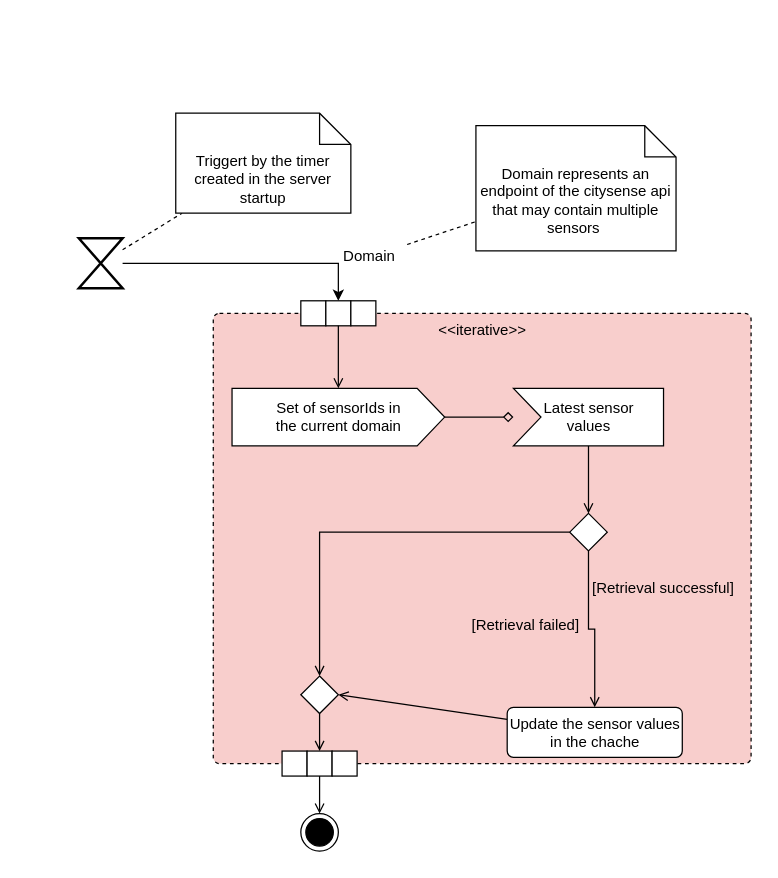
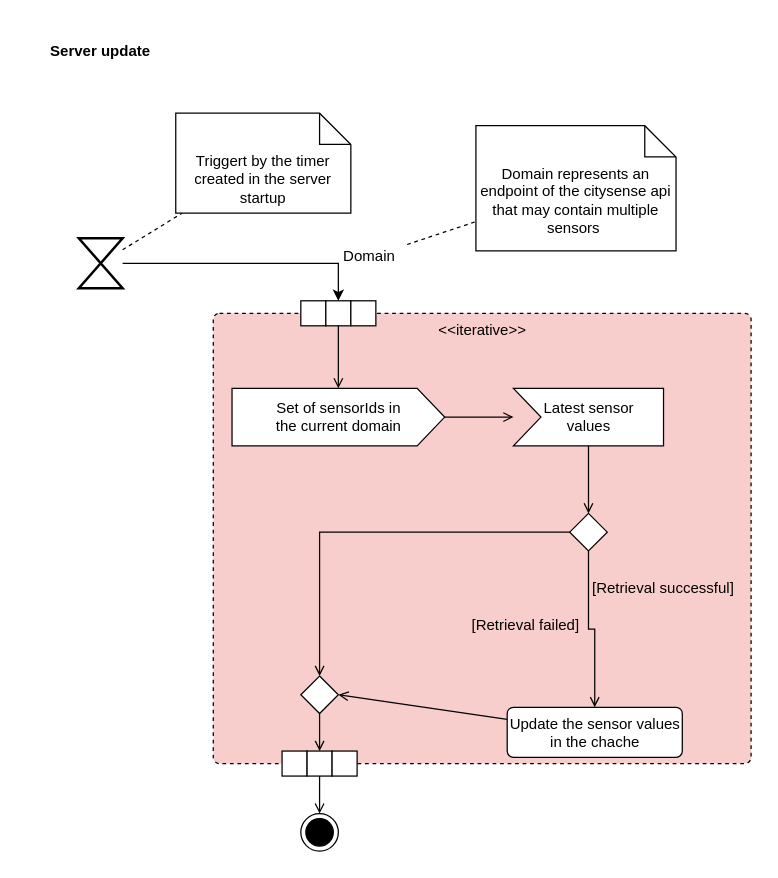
none -> (101, 51)
(502, 417) -> (506, 417)
